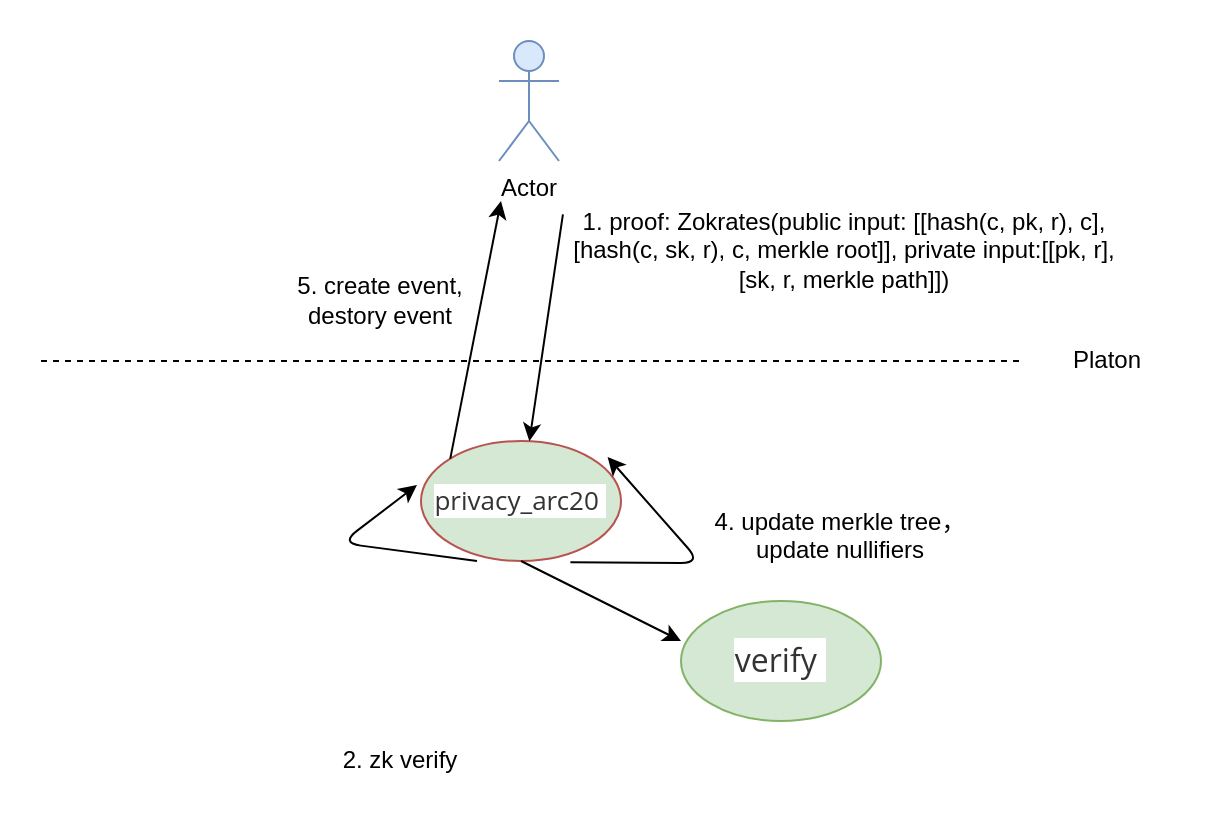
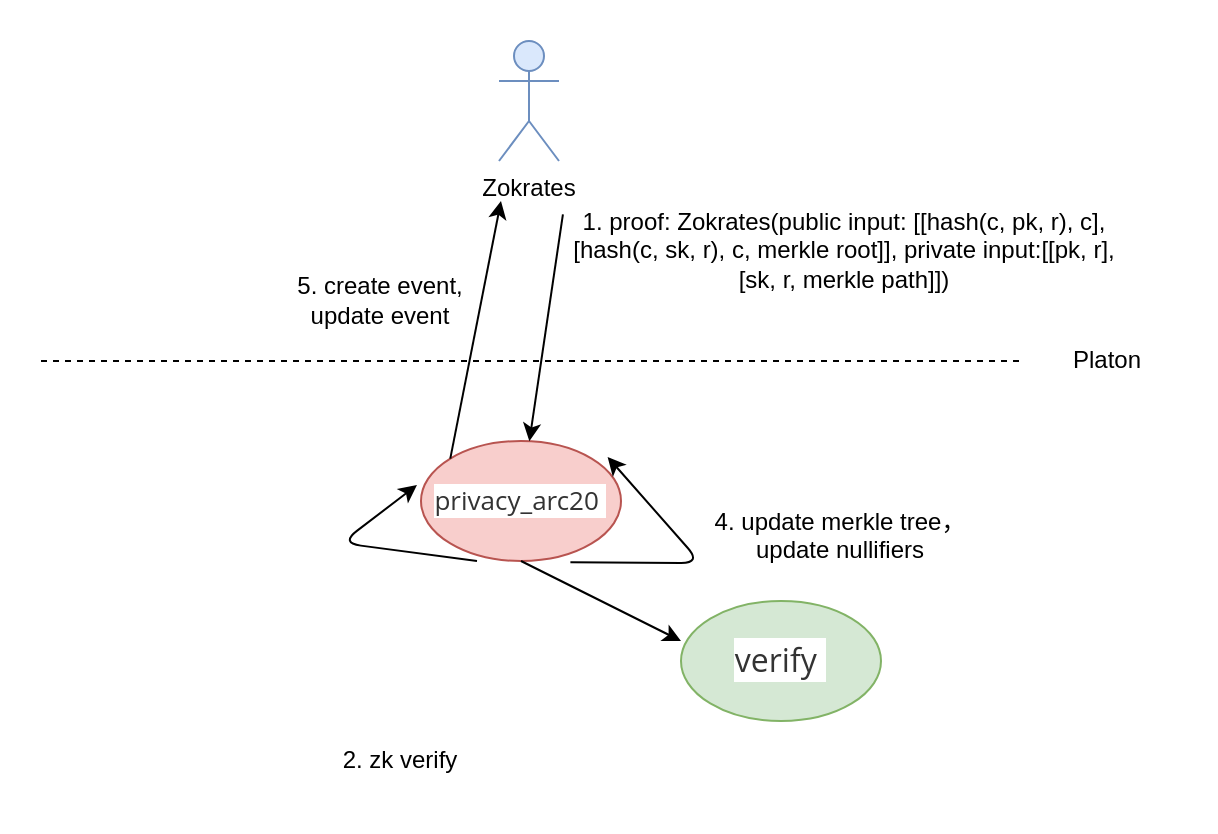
(530, 189) -> (530, 189)
(381, 301) -> (381, 301)
(521, 501) -> (521, 501)
